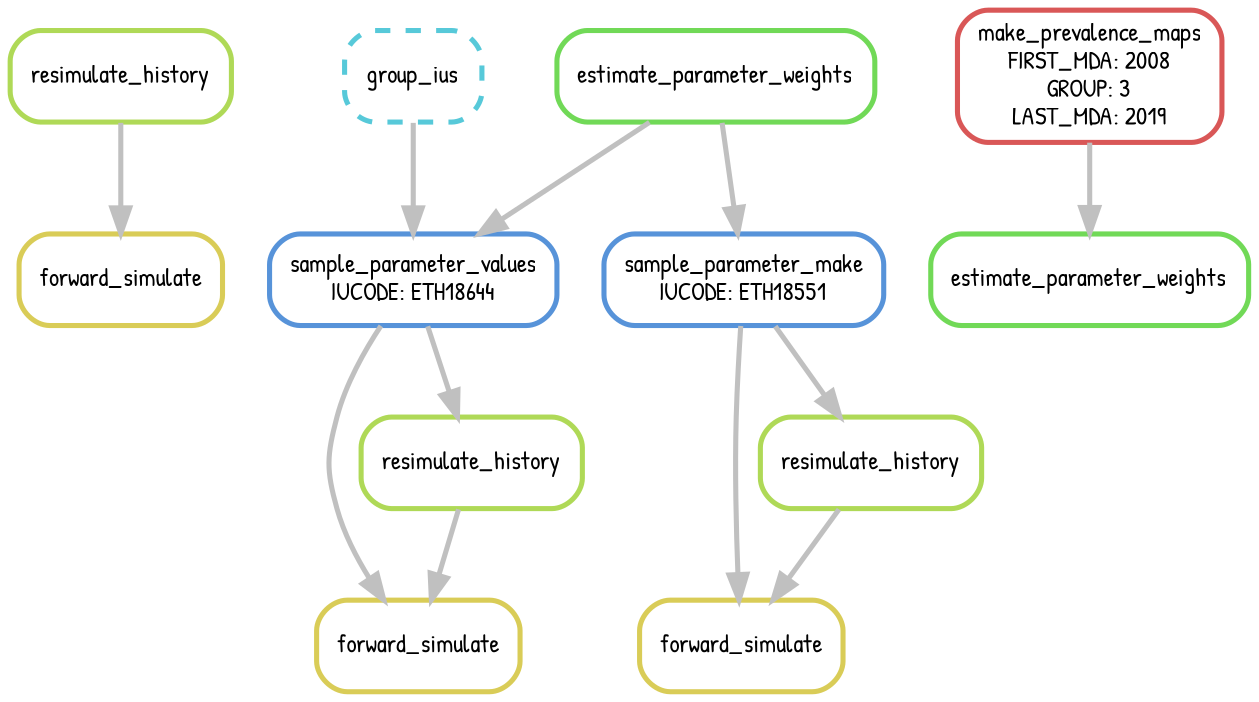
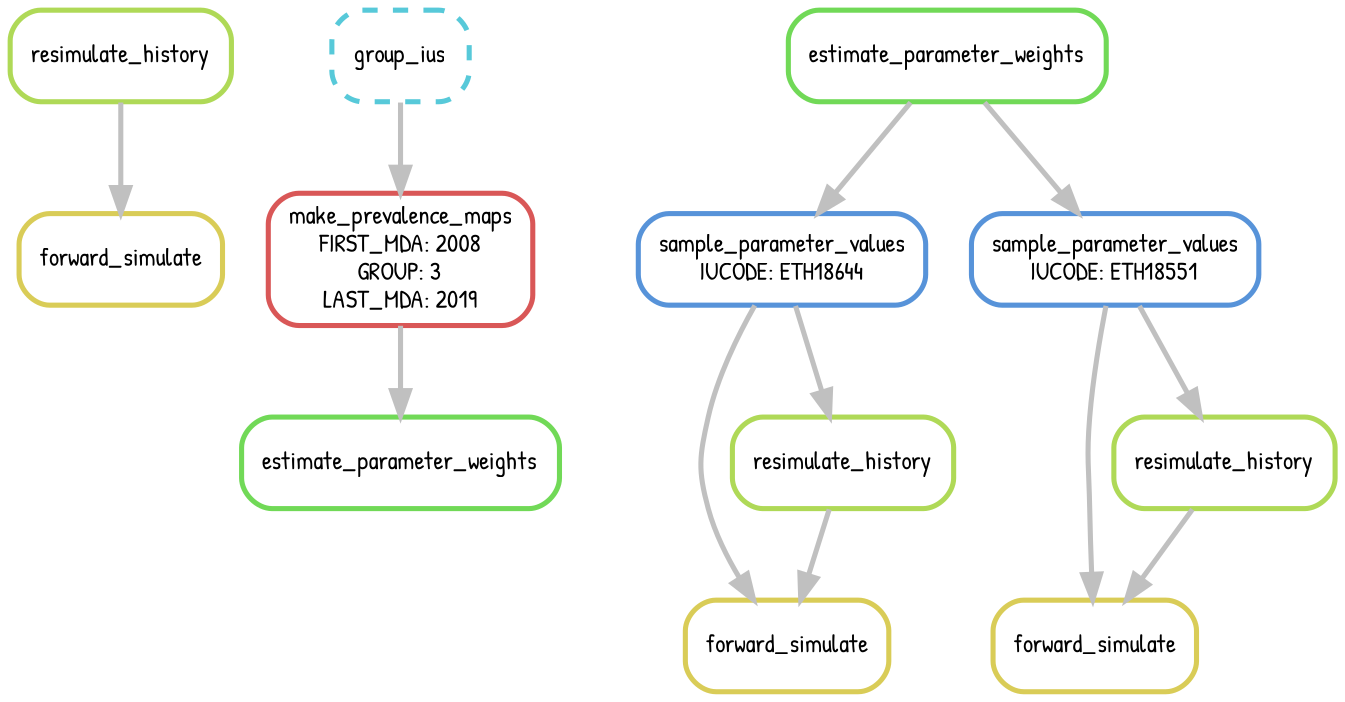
(413, 165) -> (401, 135)
(744, 280) -> (1115, 259)
